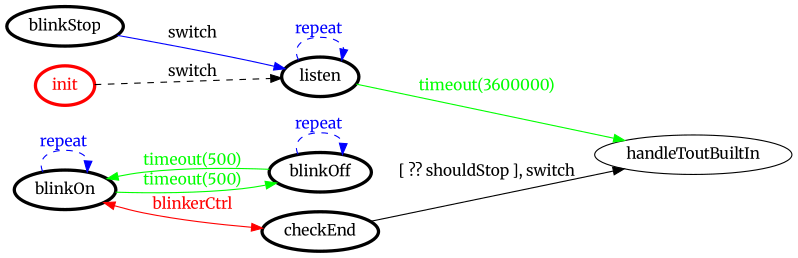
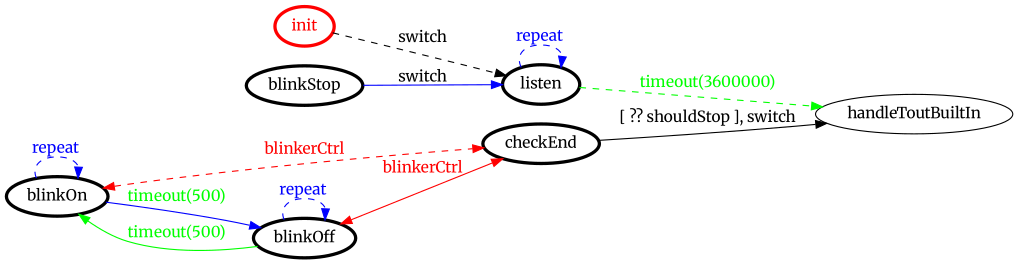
(485, 111) -> (695, 97)
none -> (422, 191)
(191, 192) -> (178, 212)
(182, 220) -> (293, 165)
